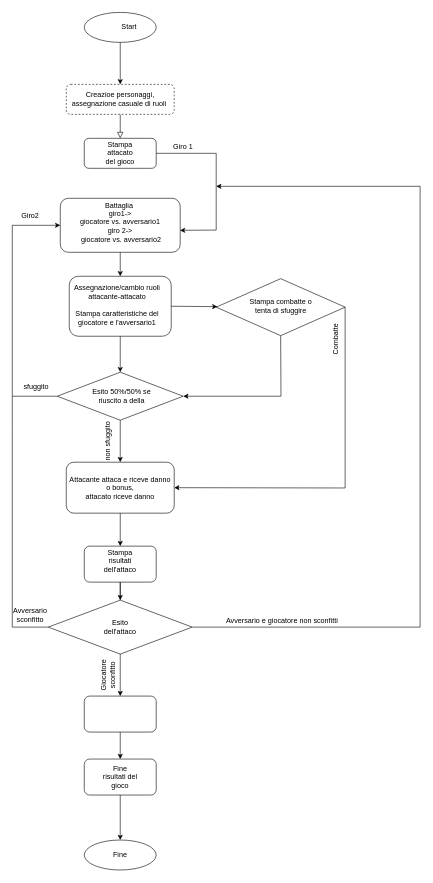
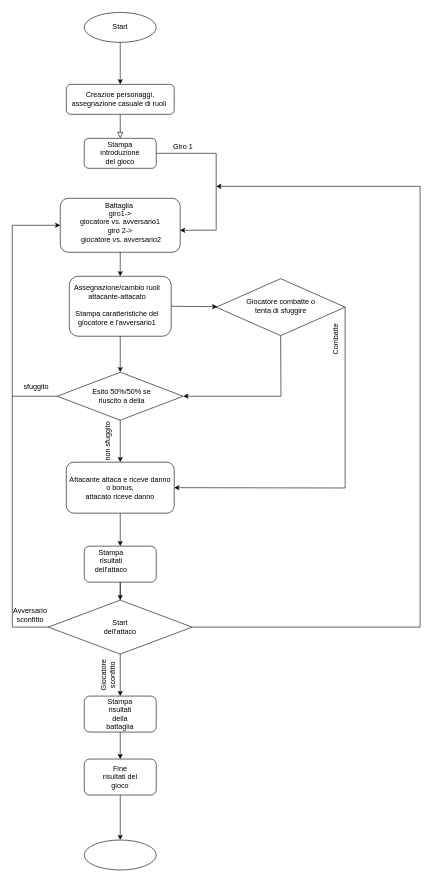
(129, 27) -> (120, 27)
(120, 99) -> (120, 99)
(120, 153) -> (120, 153)
(30, 216) -> none
(281, 306) -> (281, 306)
(120, 561) -> (111, 561)
(282, 621) -> none
(120, 627) -> (120, 627)
none -> (120, 714)
(120, 855) -> none
